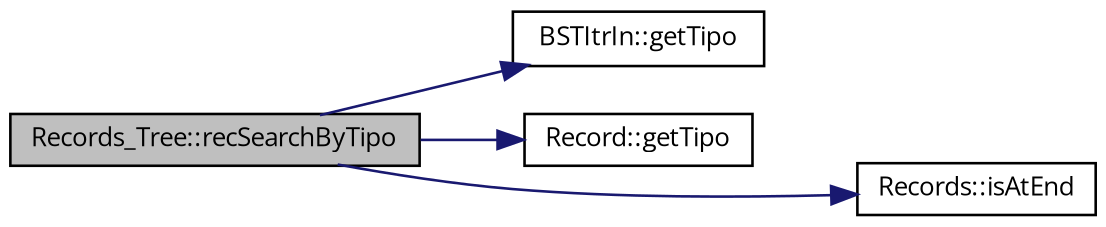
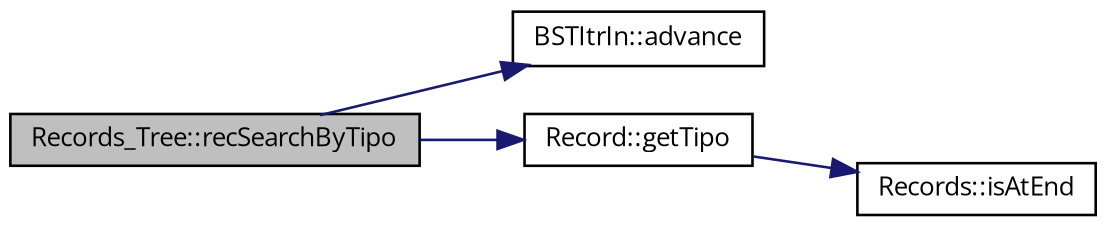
(639, 39) -> (639, 39)
(583, 194) -> (792, 162)
